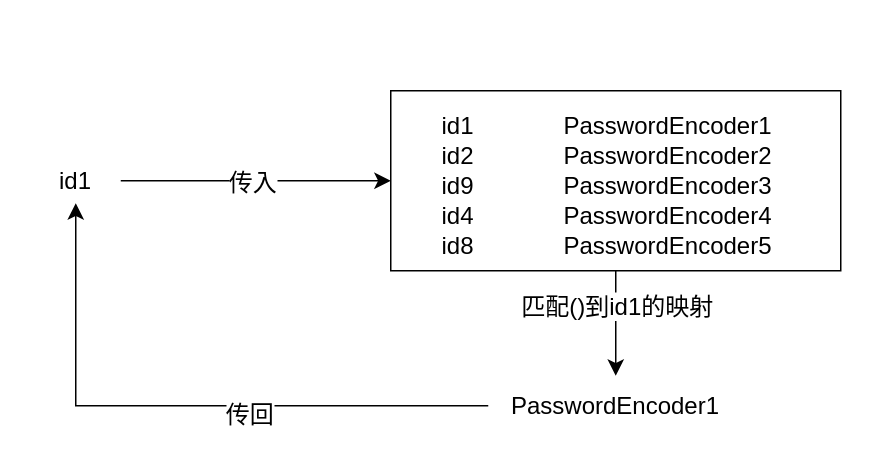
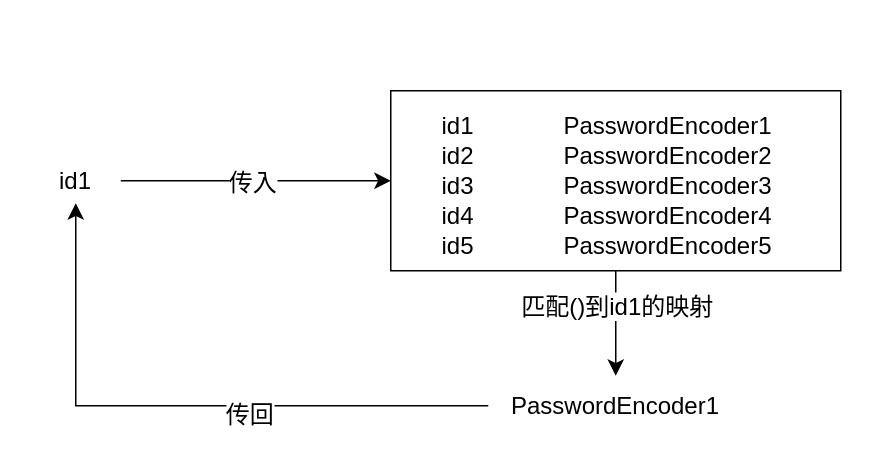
(458, 185) -> (458, 185)
(458, 245) -> (458, 245)
